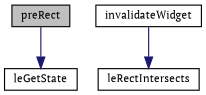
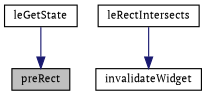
(41, 42) -> (41, 42)
(149, 42) -> (149, 42)
